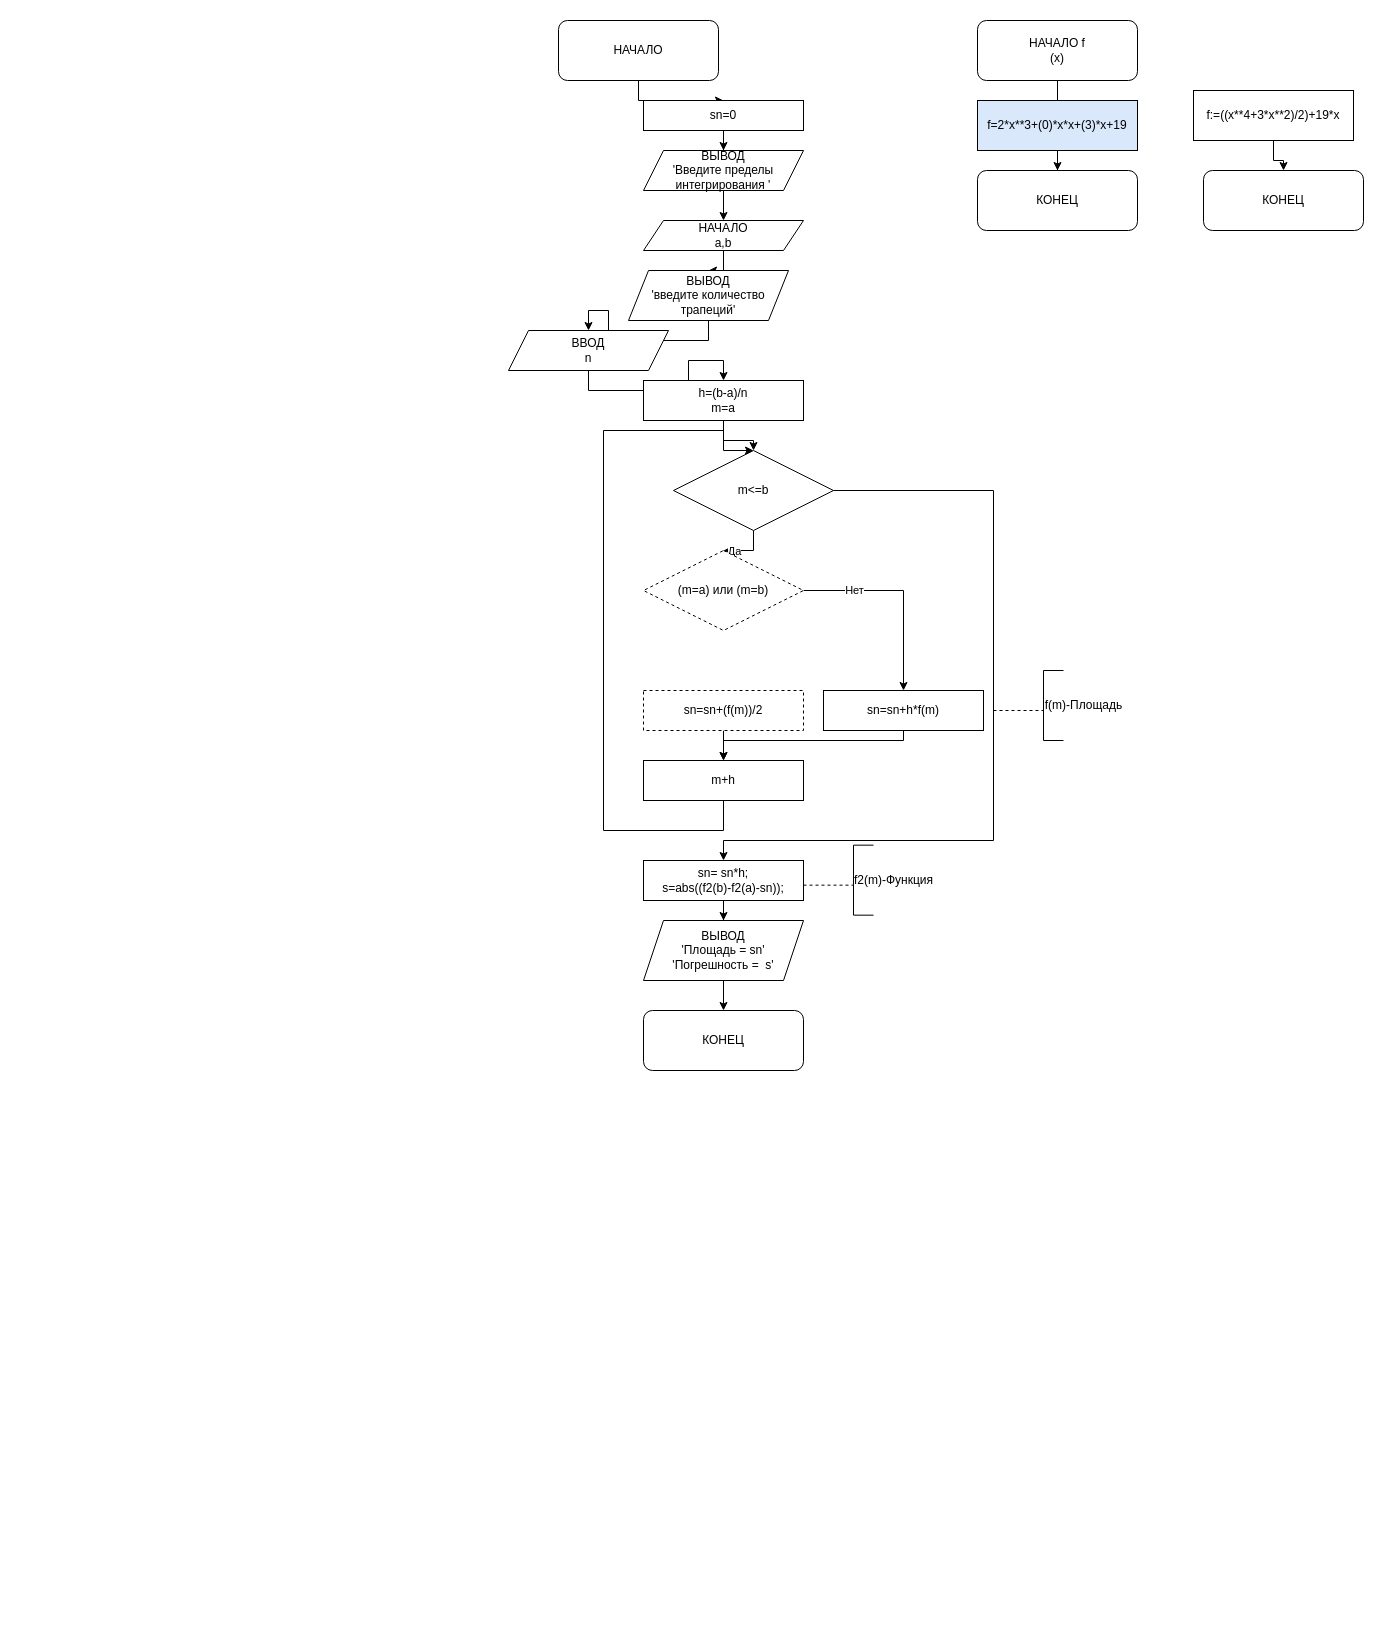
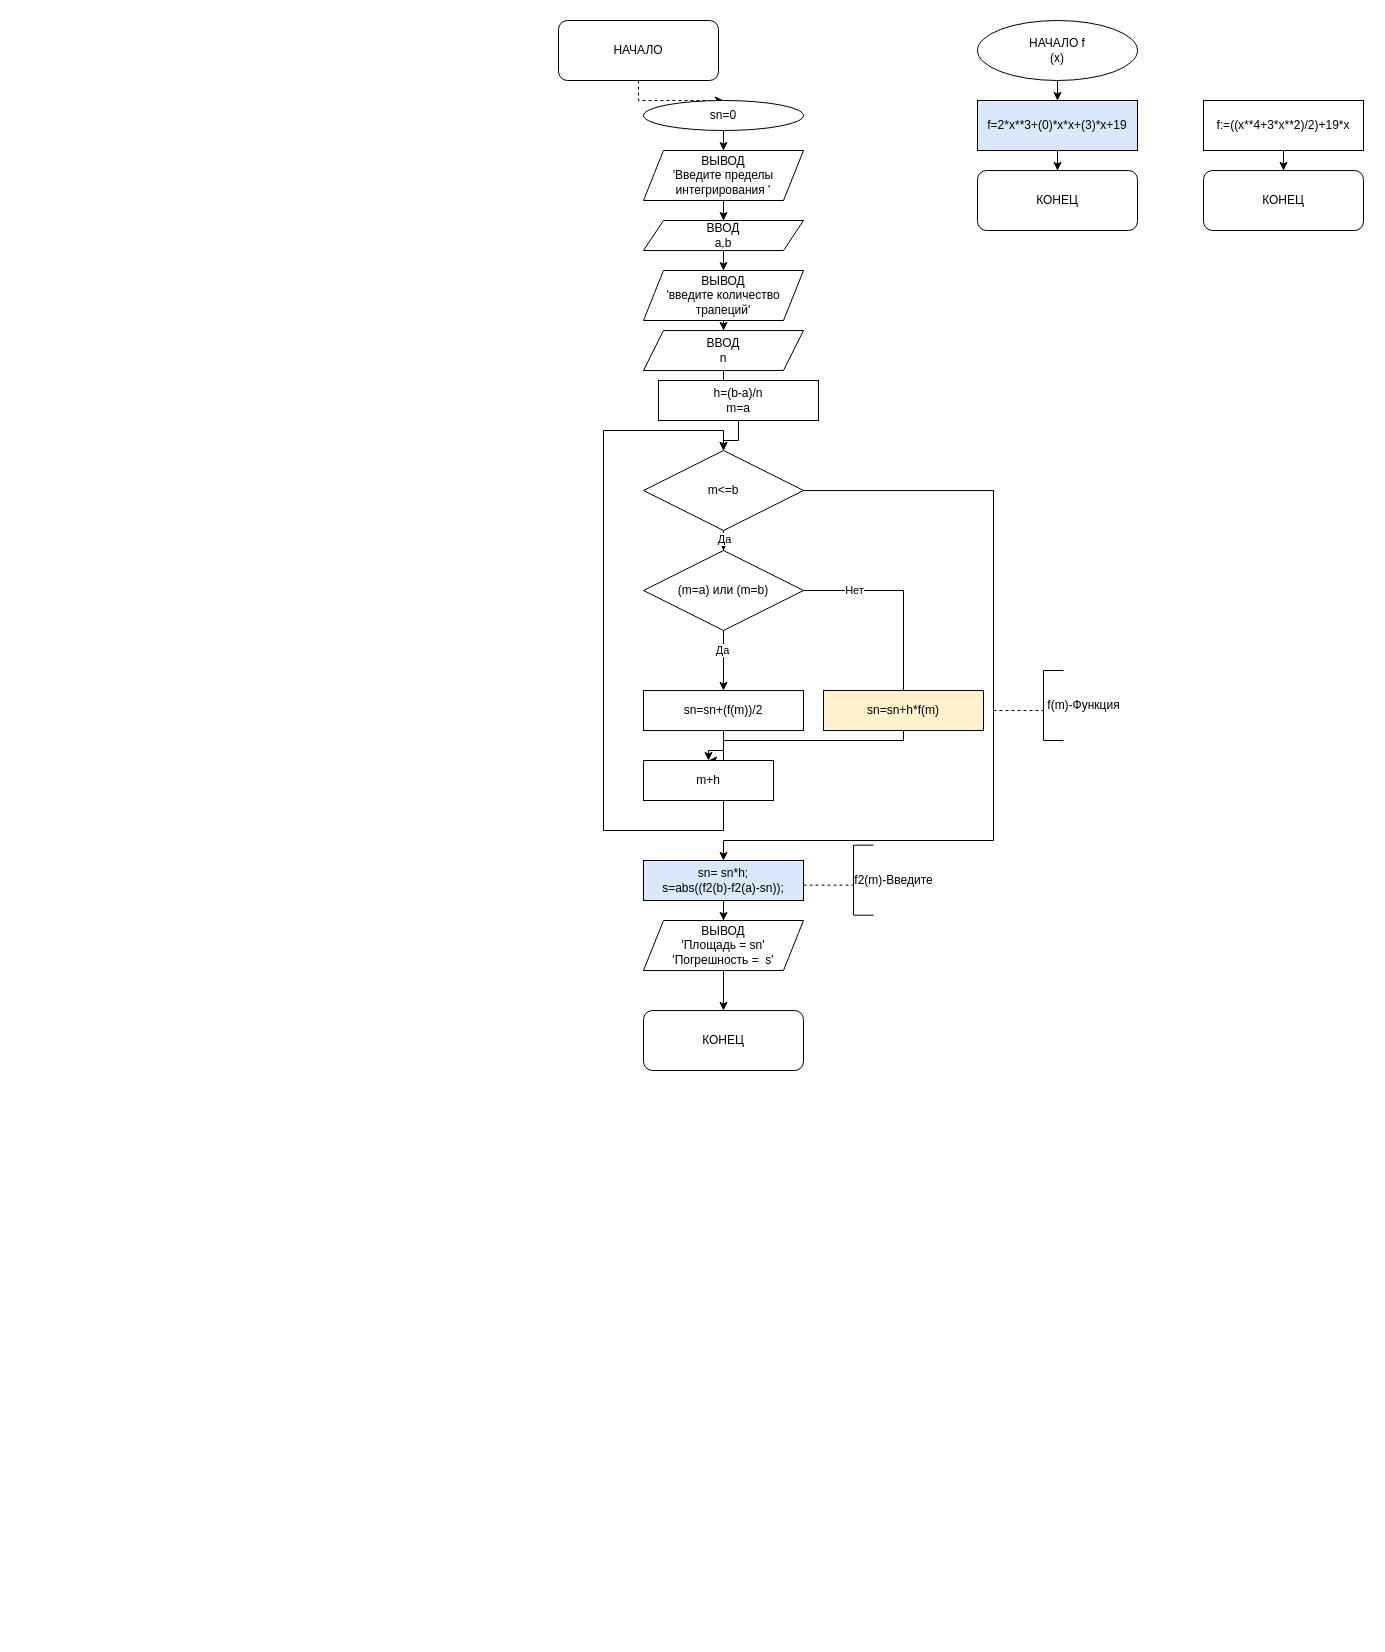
(1058, 51) -> (1058, 51)
(1058, 94) -> (1058, 92)
(662, 101) -> (662, 101)
(724, 116) -> (724, 116)
(1274, 116) -> (1284, 126)
(724, 171) -> (724, 176)
(724, 236) -> (724, 236)
(709, 296) -> (724, 296)
(589, 351) -> (724, 351)
(724, 401) -> (739, 401)
(754, 491) -> (724, 491)
(724, 591) -> (724, 591)
none -> (724, 657)
(904, 682) -> (904, 684)
(1084, 706) -> (1084, 706)
(724, 711) -> (724, 711)
(904, 711) -> (904, 711)
(724, 781) -> (709, 781)
(724, 881) -> (724, 881)
(894, 881) -> (894, 881)
(724, 951) -> (724, 946)
